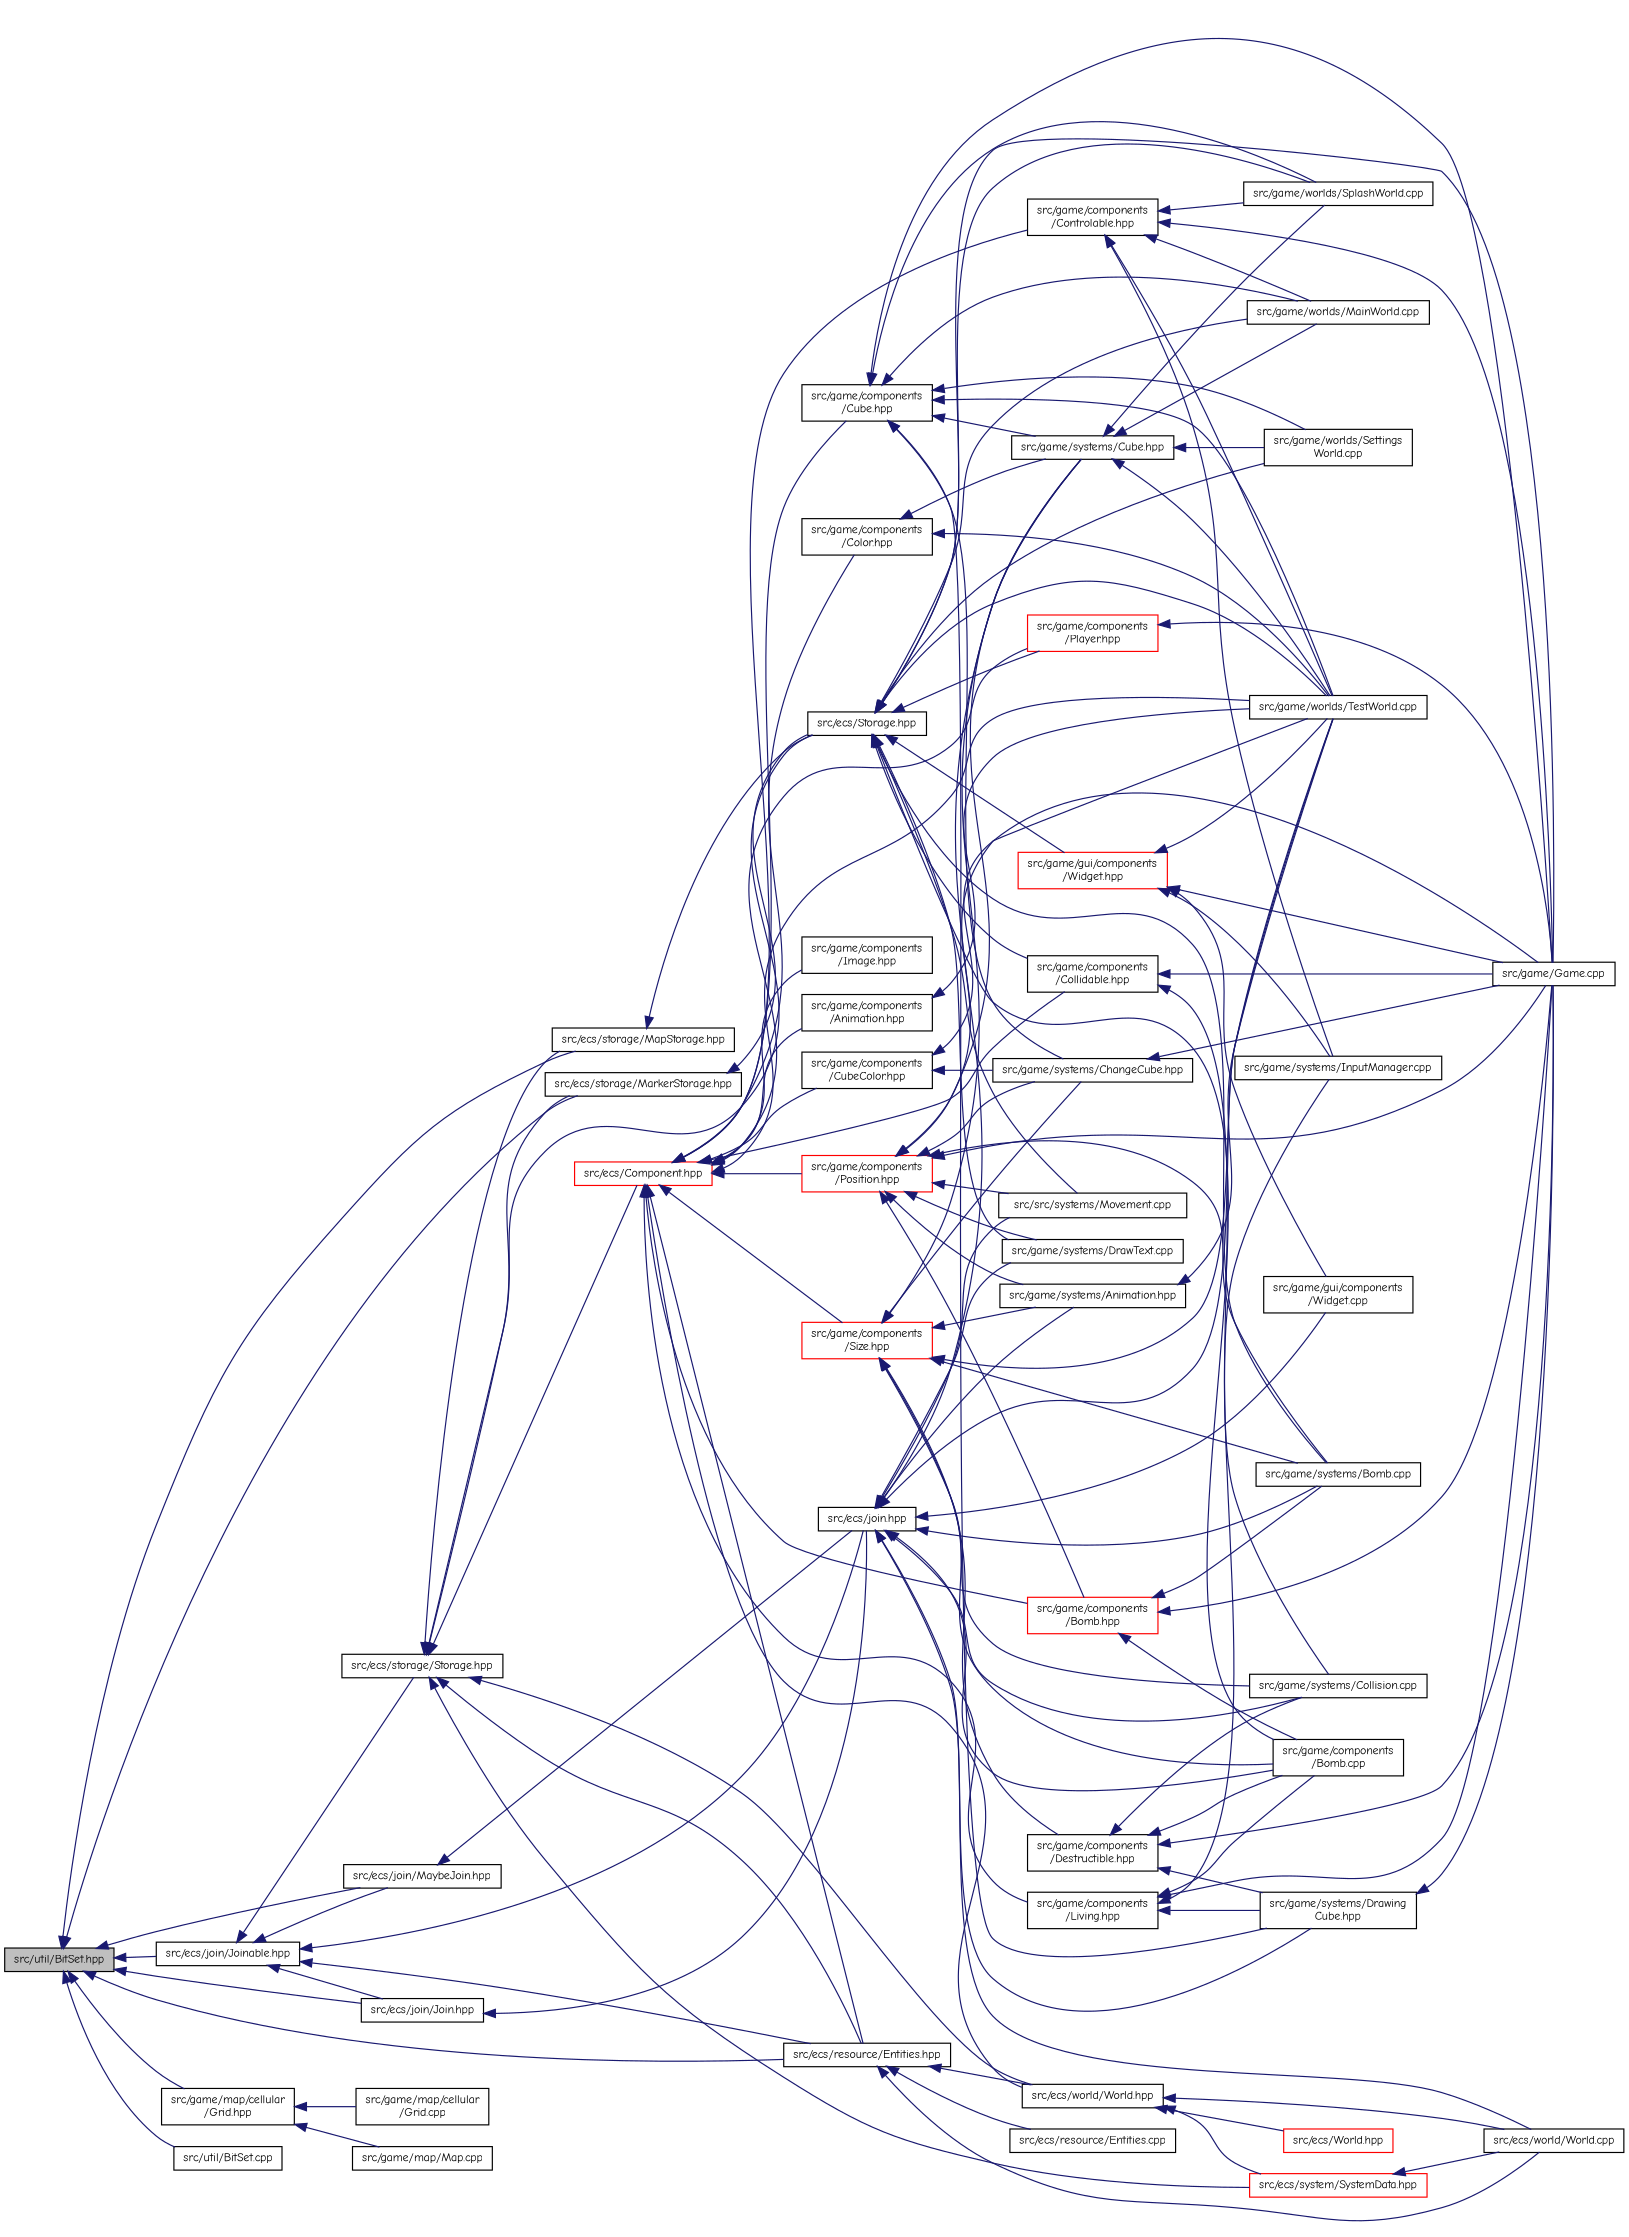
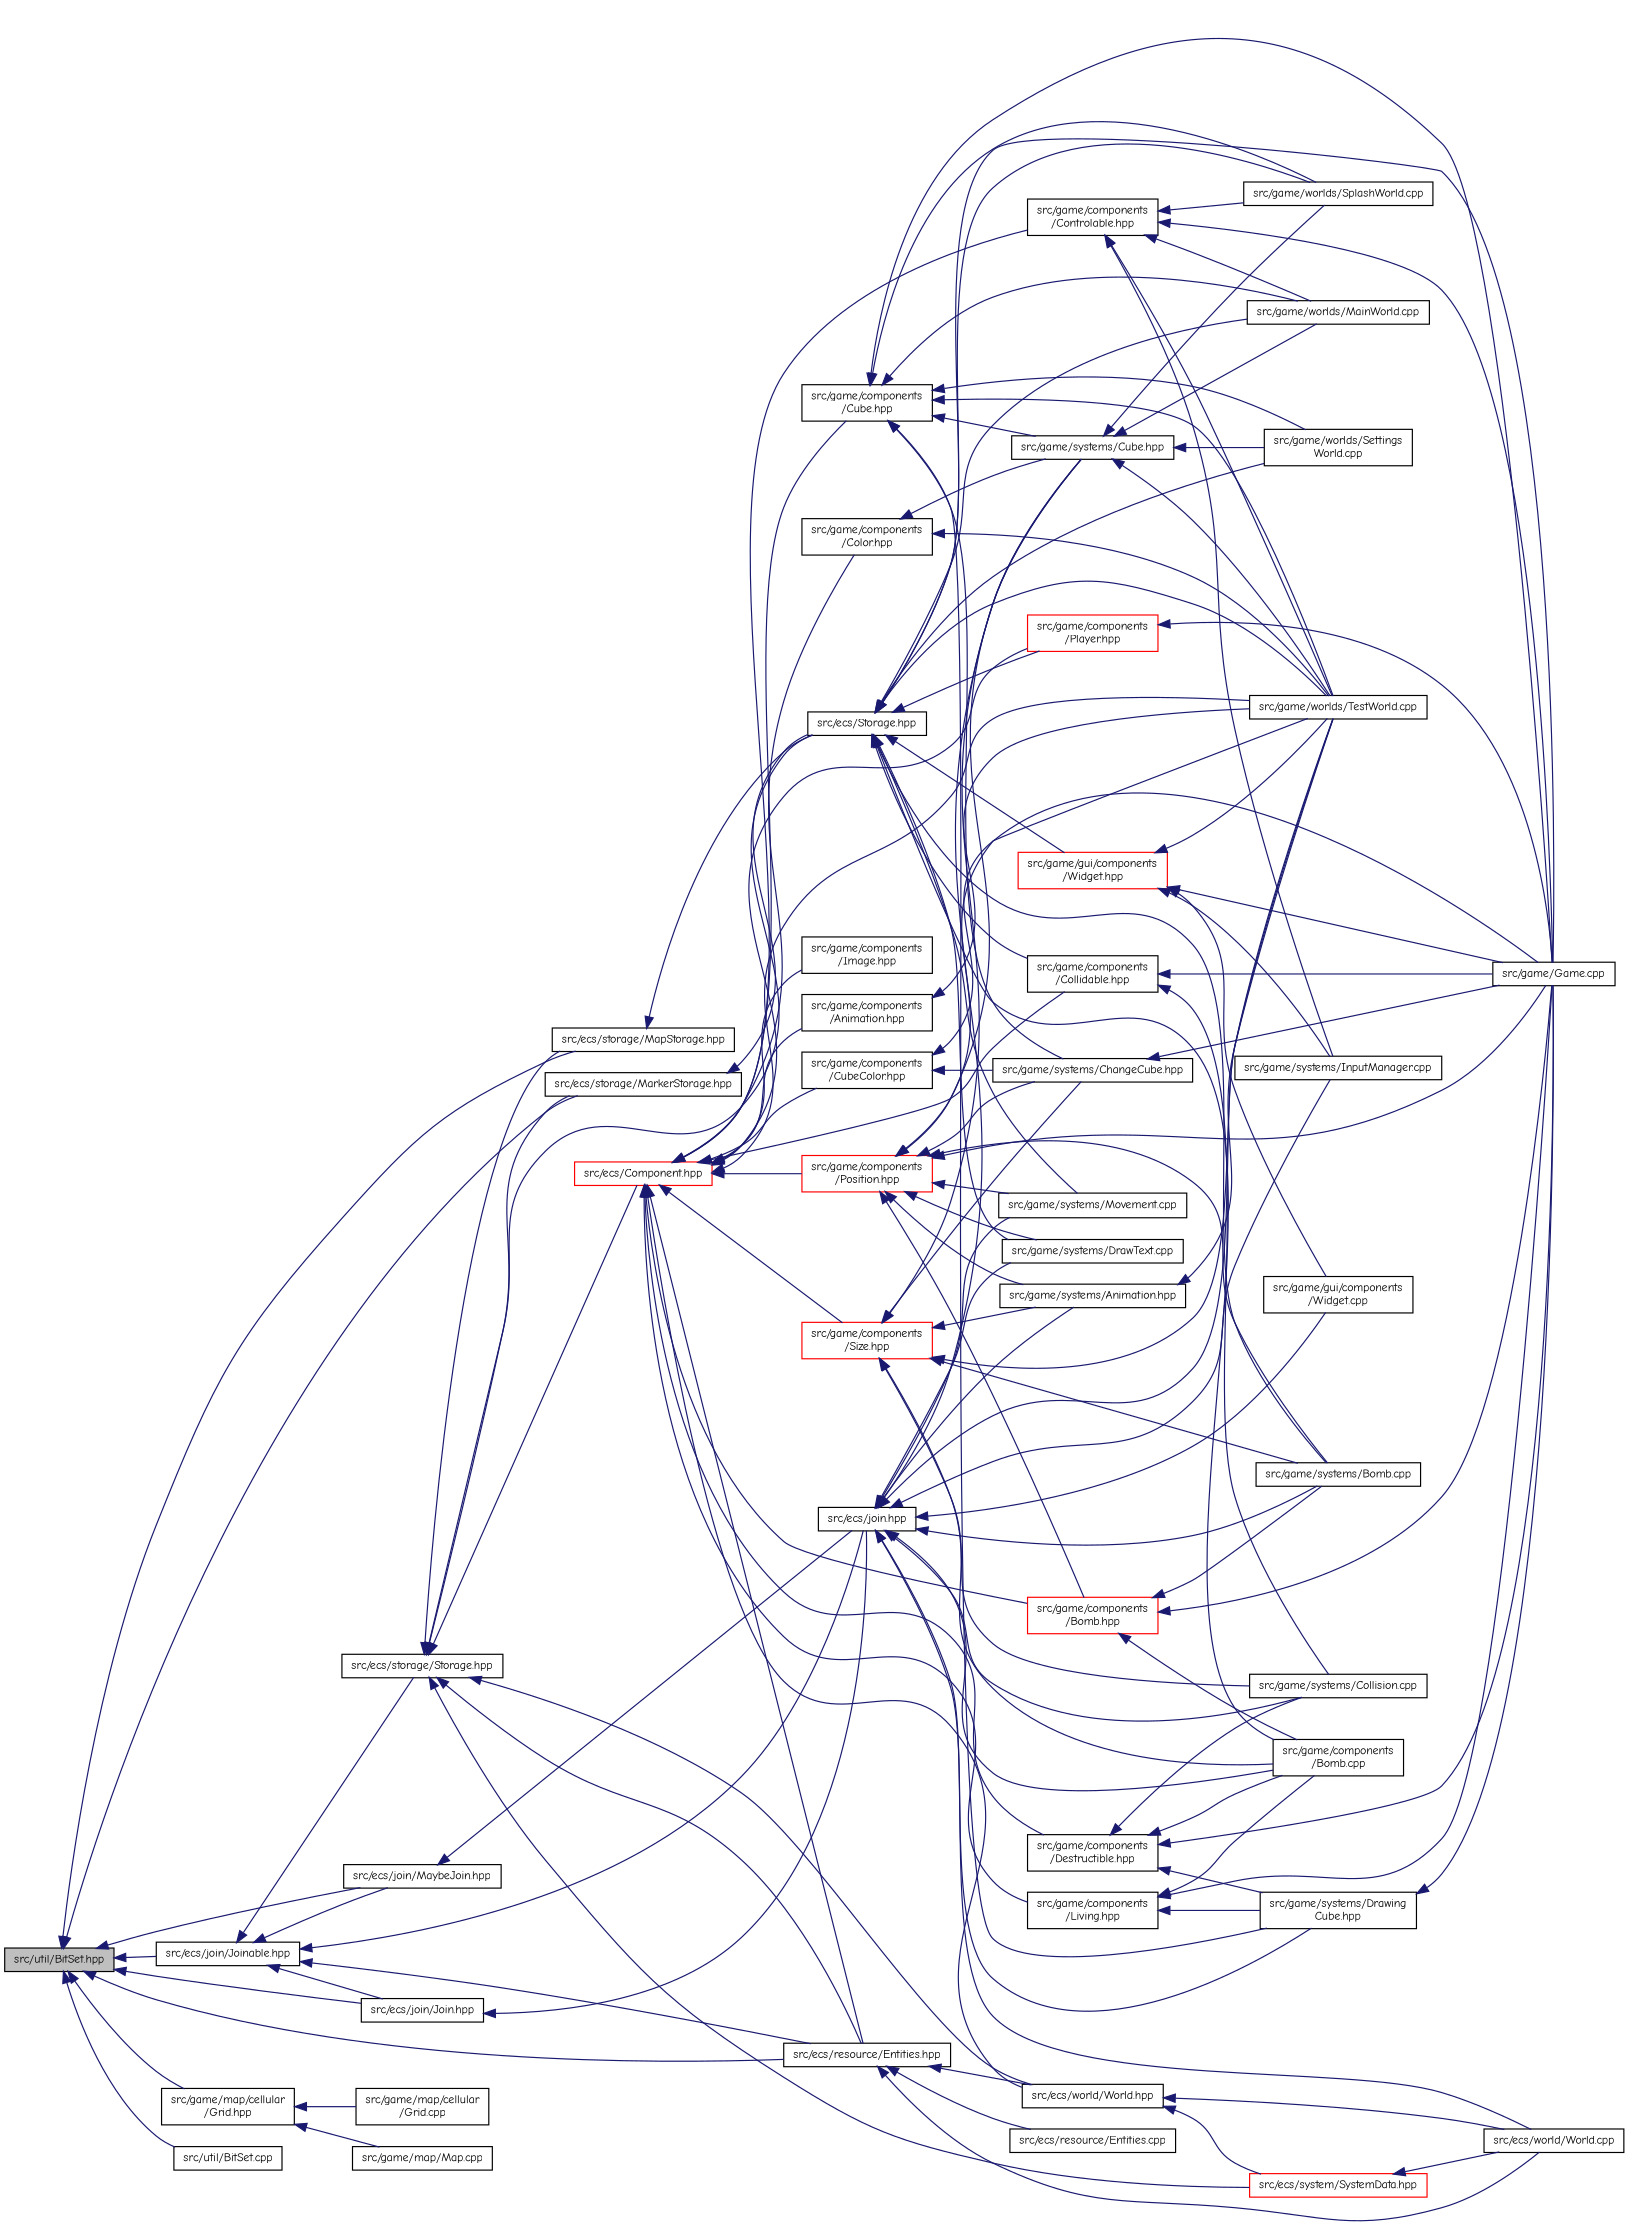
(1093, 1205) -> (1093, 1205)
(1229, 1508) -> (1206, 1386)
(965, 1611) -> (765, 1571)
(1338, 2141) -> none
